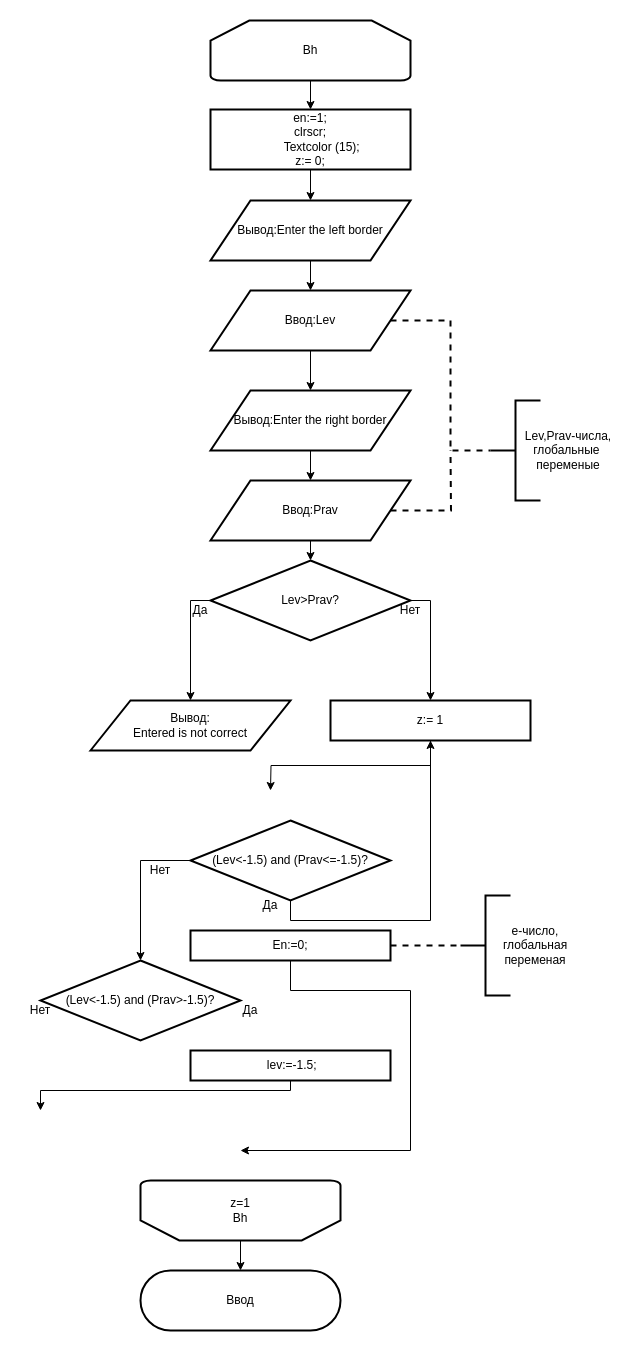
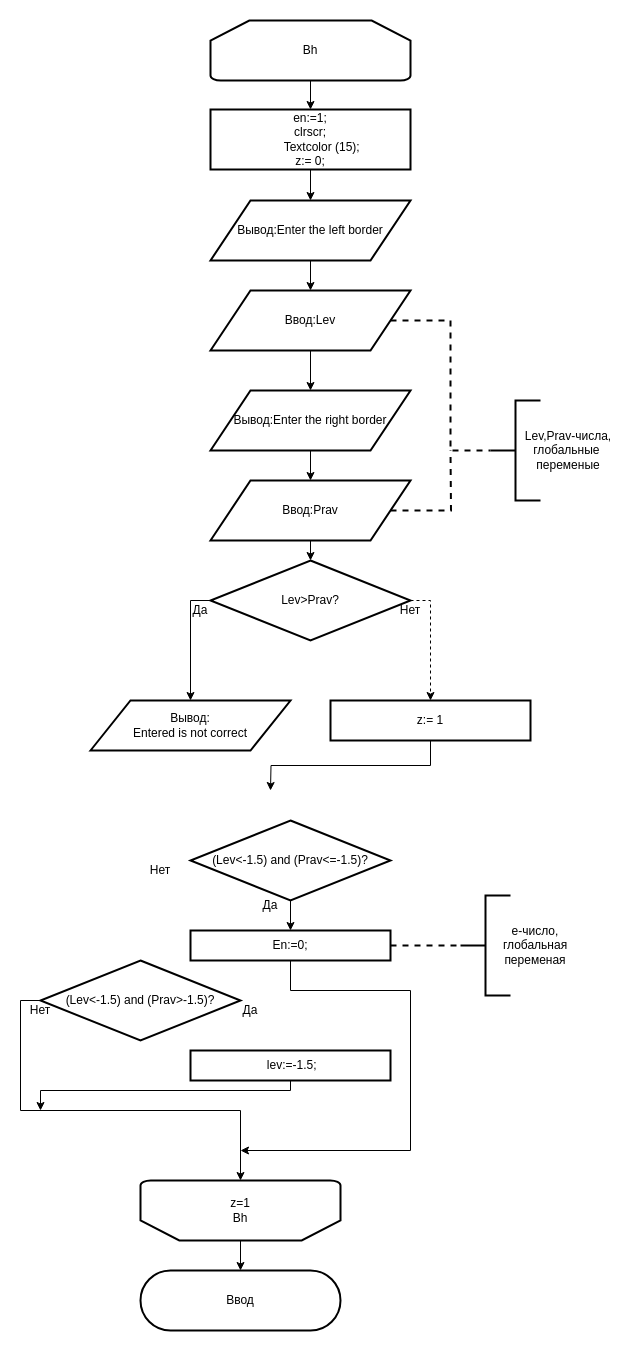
(431, 638) -> (431, 638)
(141, 883) -> none
(431, 915) -> (291, 921)
none -> (98, 1111)
